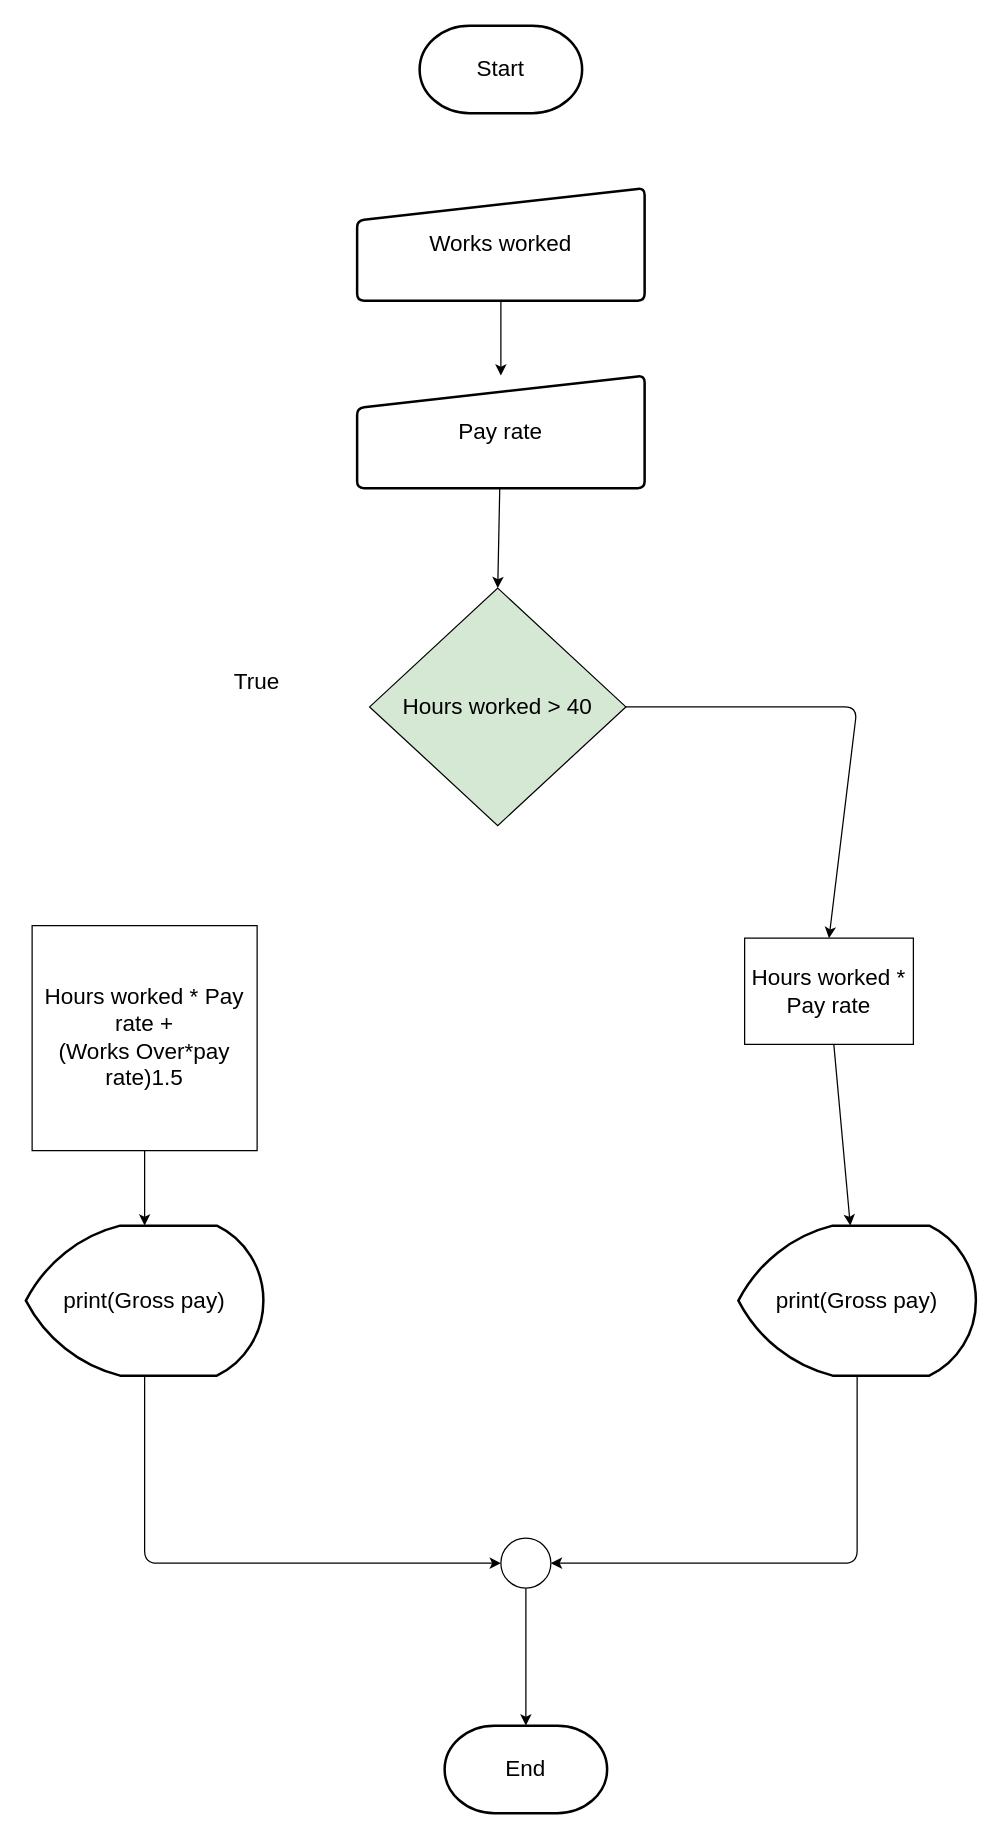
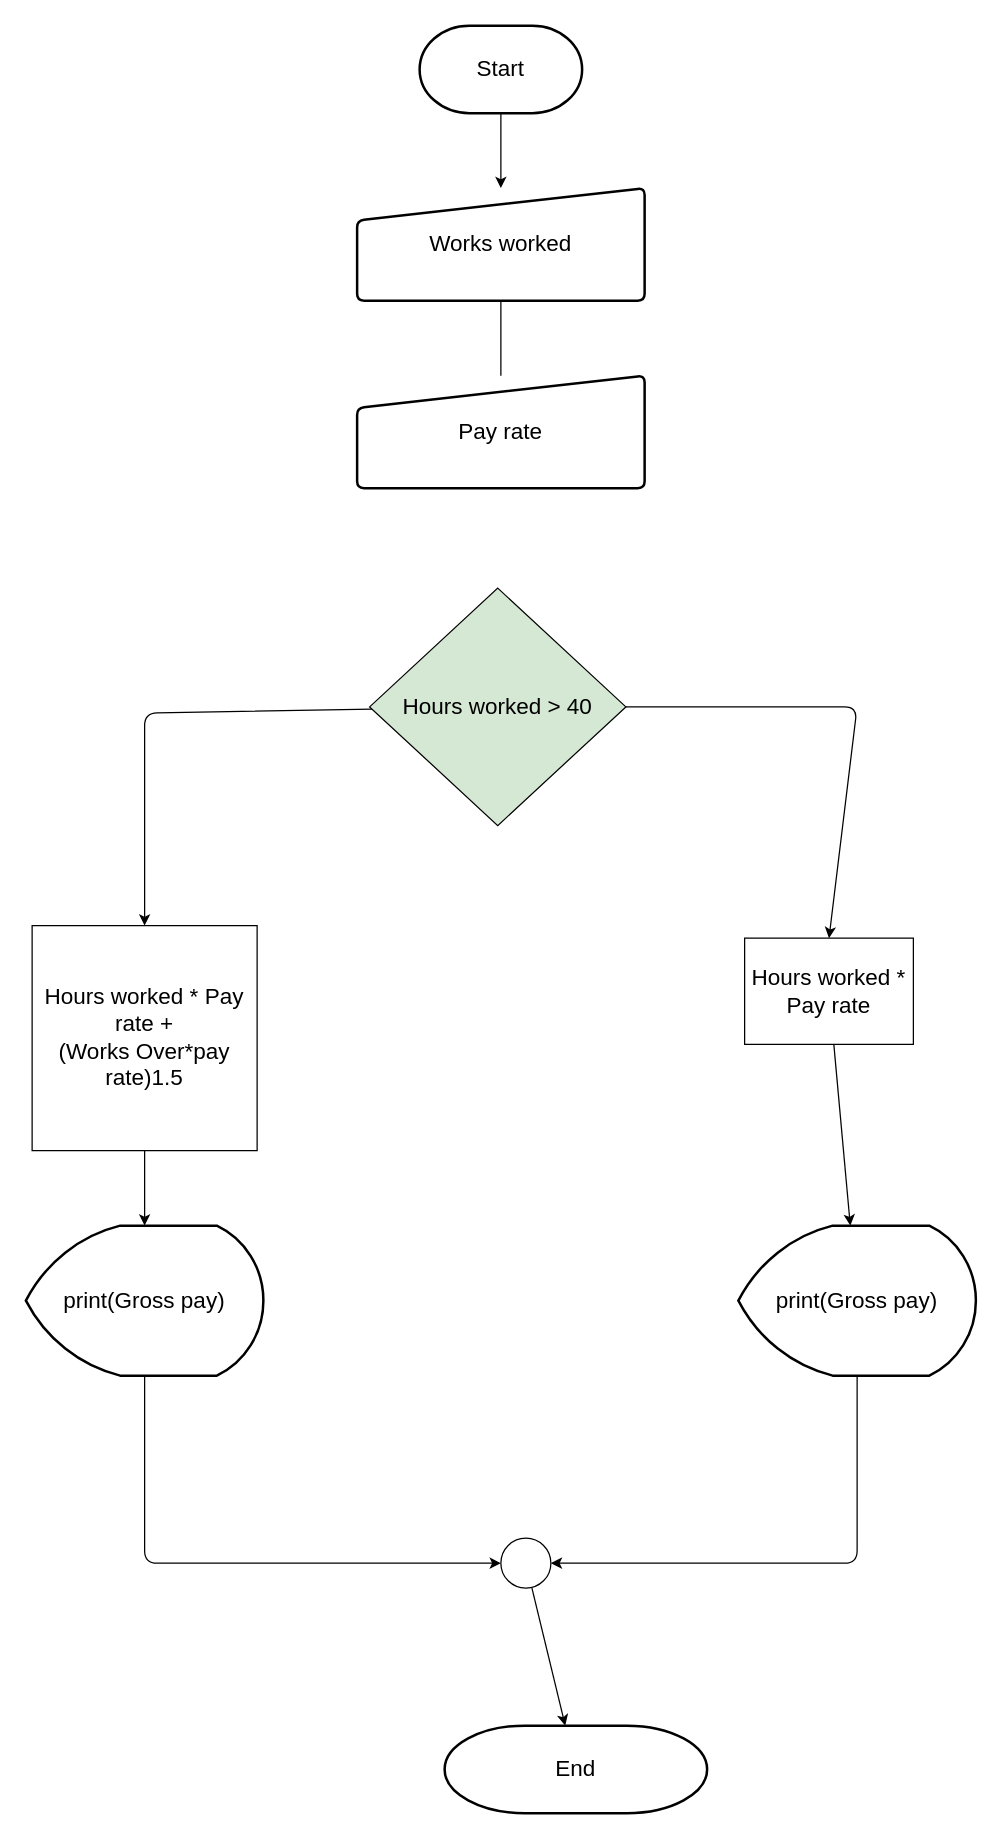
none -> (501, 146)
(501, 366) -> (501, 369)
(499, 534) -> none
(257, 682) -> none
none -> (161, 713)
(526, 1769) -> (576, 1769)
